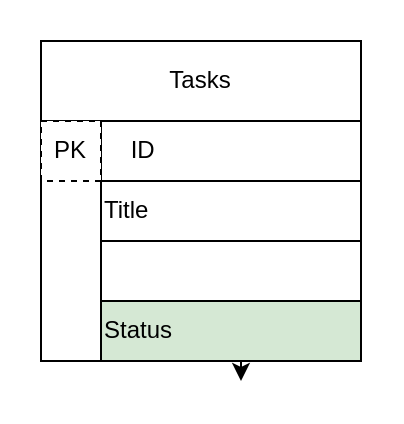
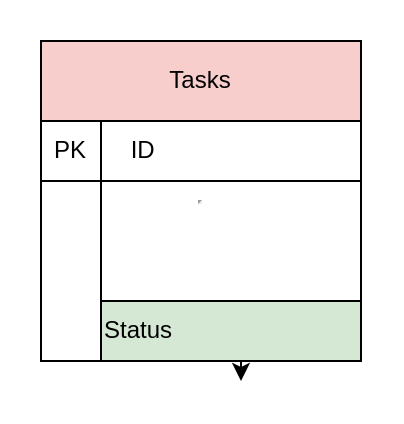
(201, 81) -> (201, 81)
(71, 151) -> (71, 151)
(231, 211) -> none
